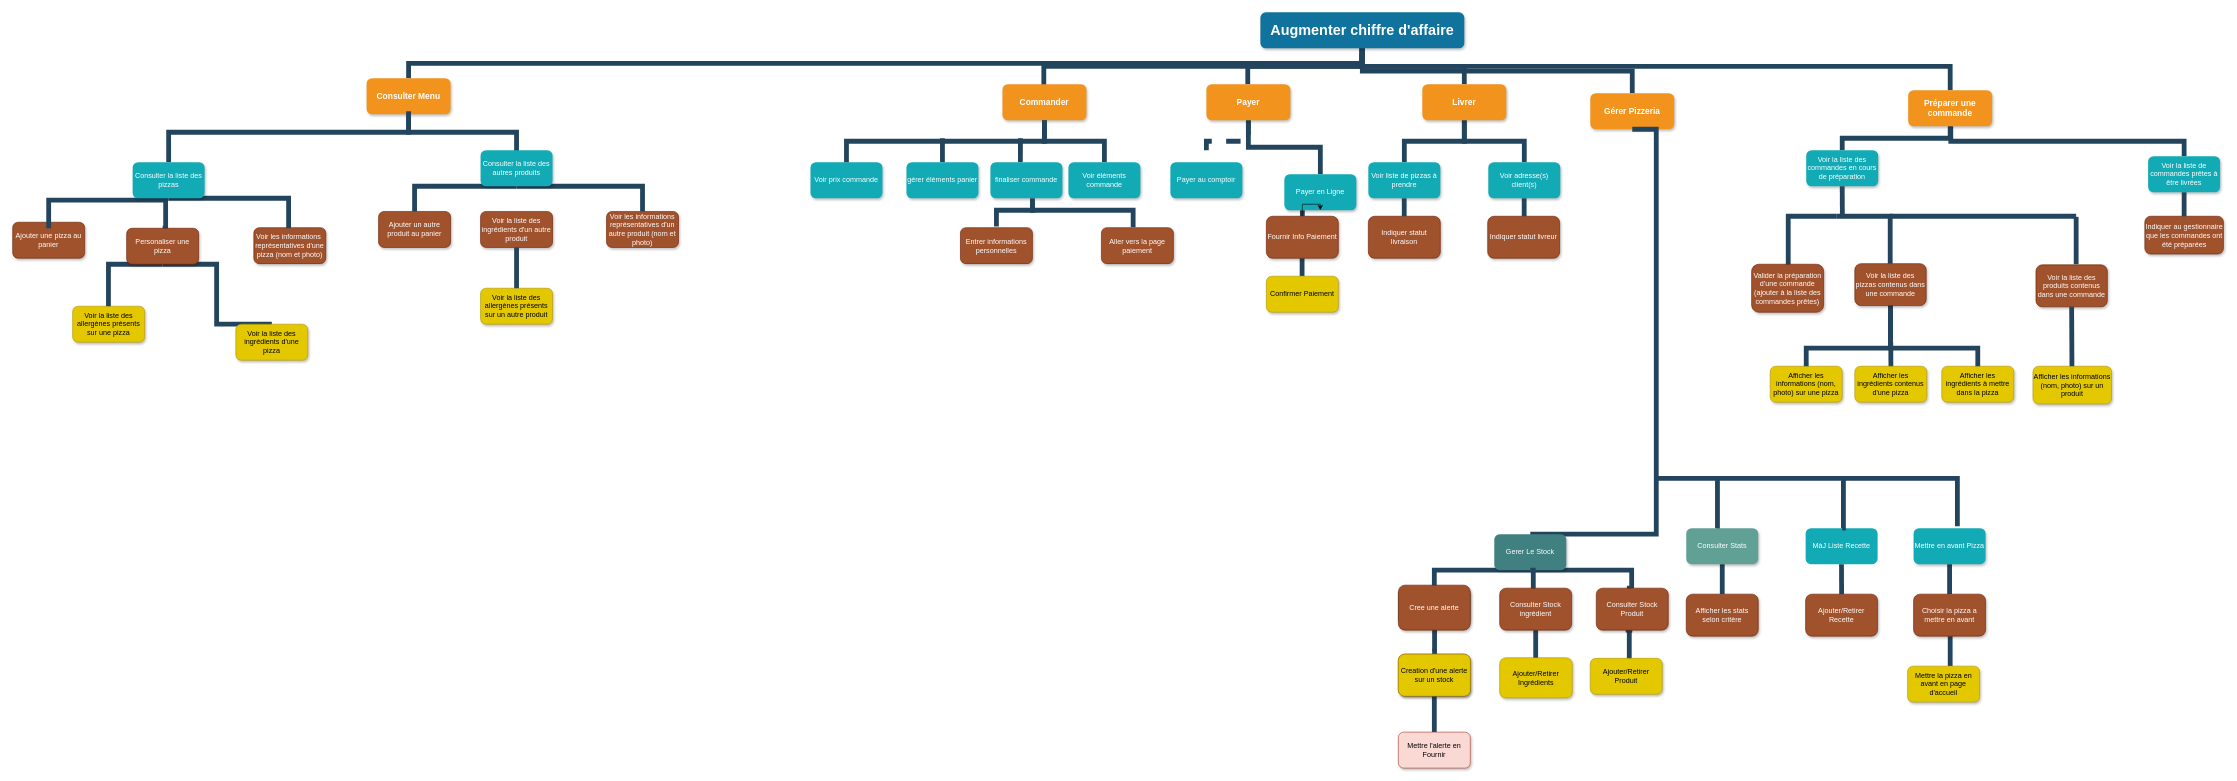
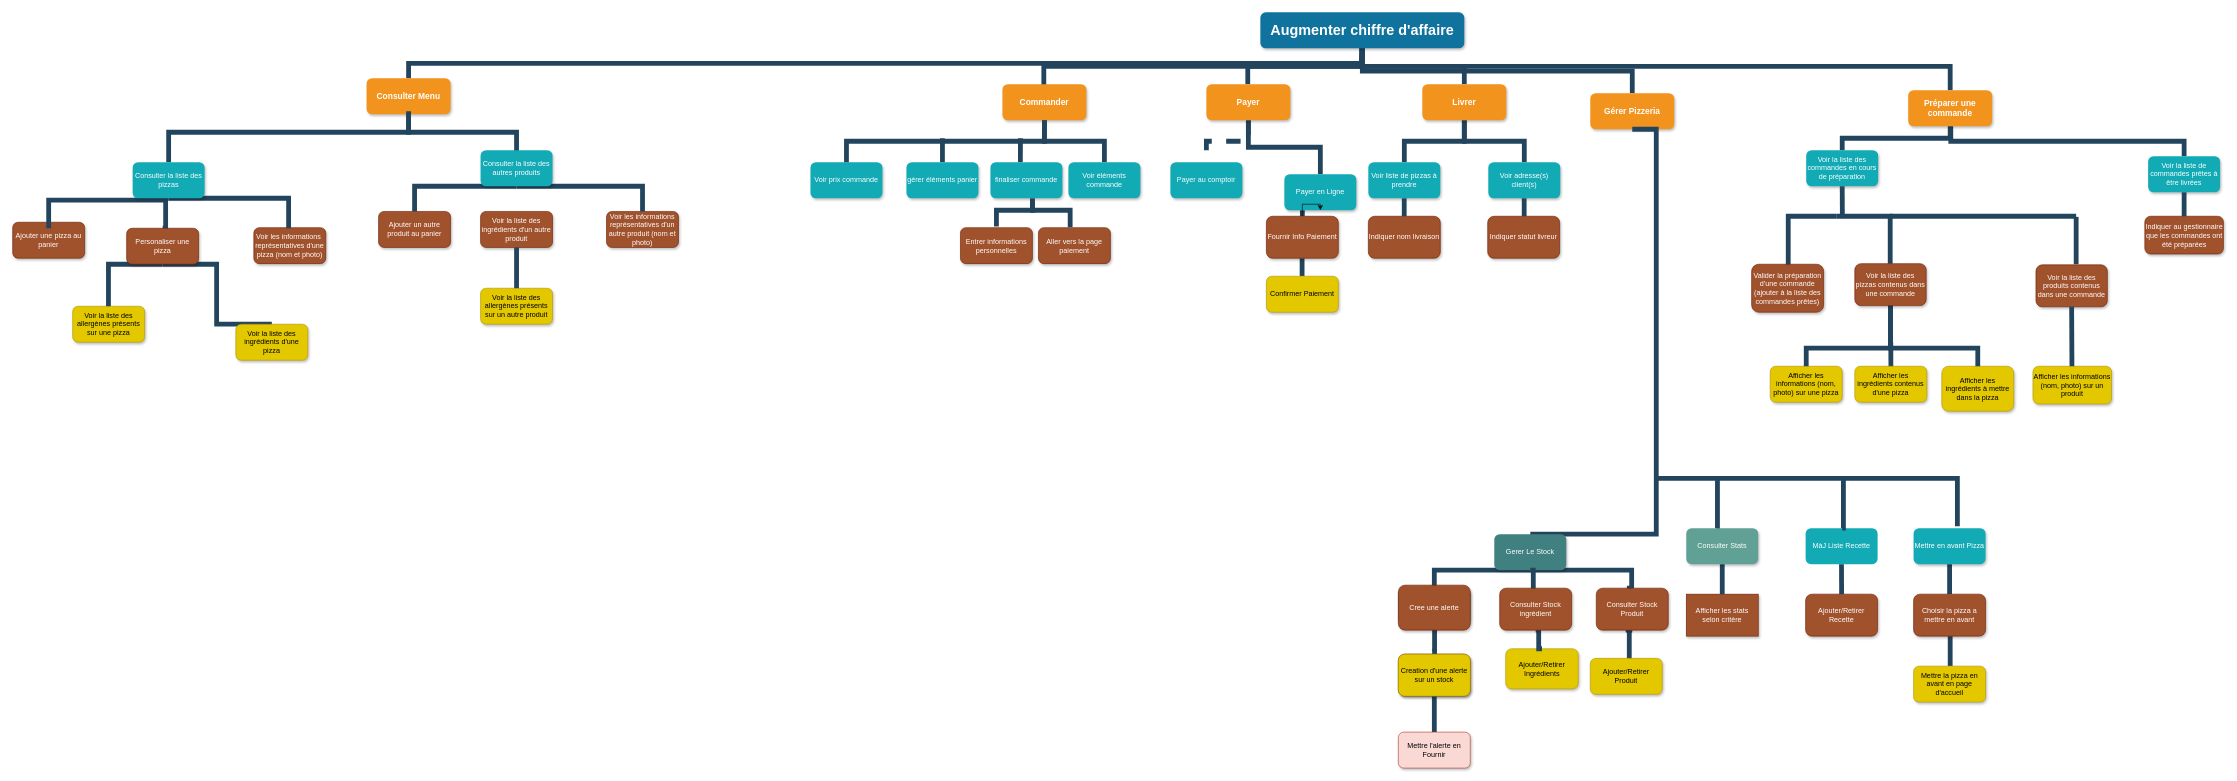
(1404, 237) -> (1404, 237)
(1137, 246) -> (1074, 246)
(1978, 384) -> (1978, 389)
(1722, 615) -> (1722, 615)
(1536, 678) -> (1542, 669)
(1944, 684) -> (1950, 684)
